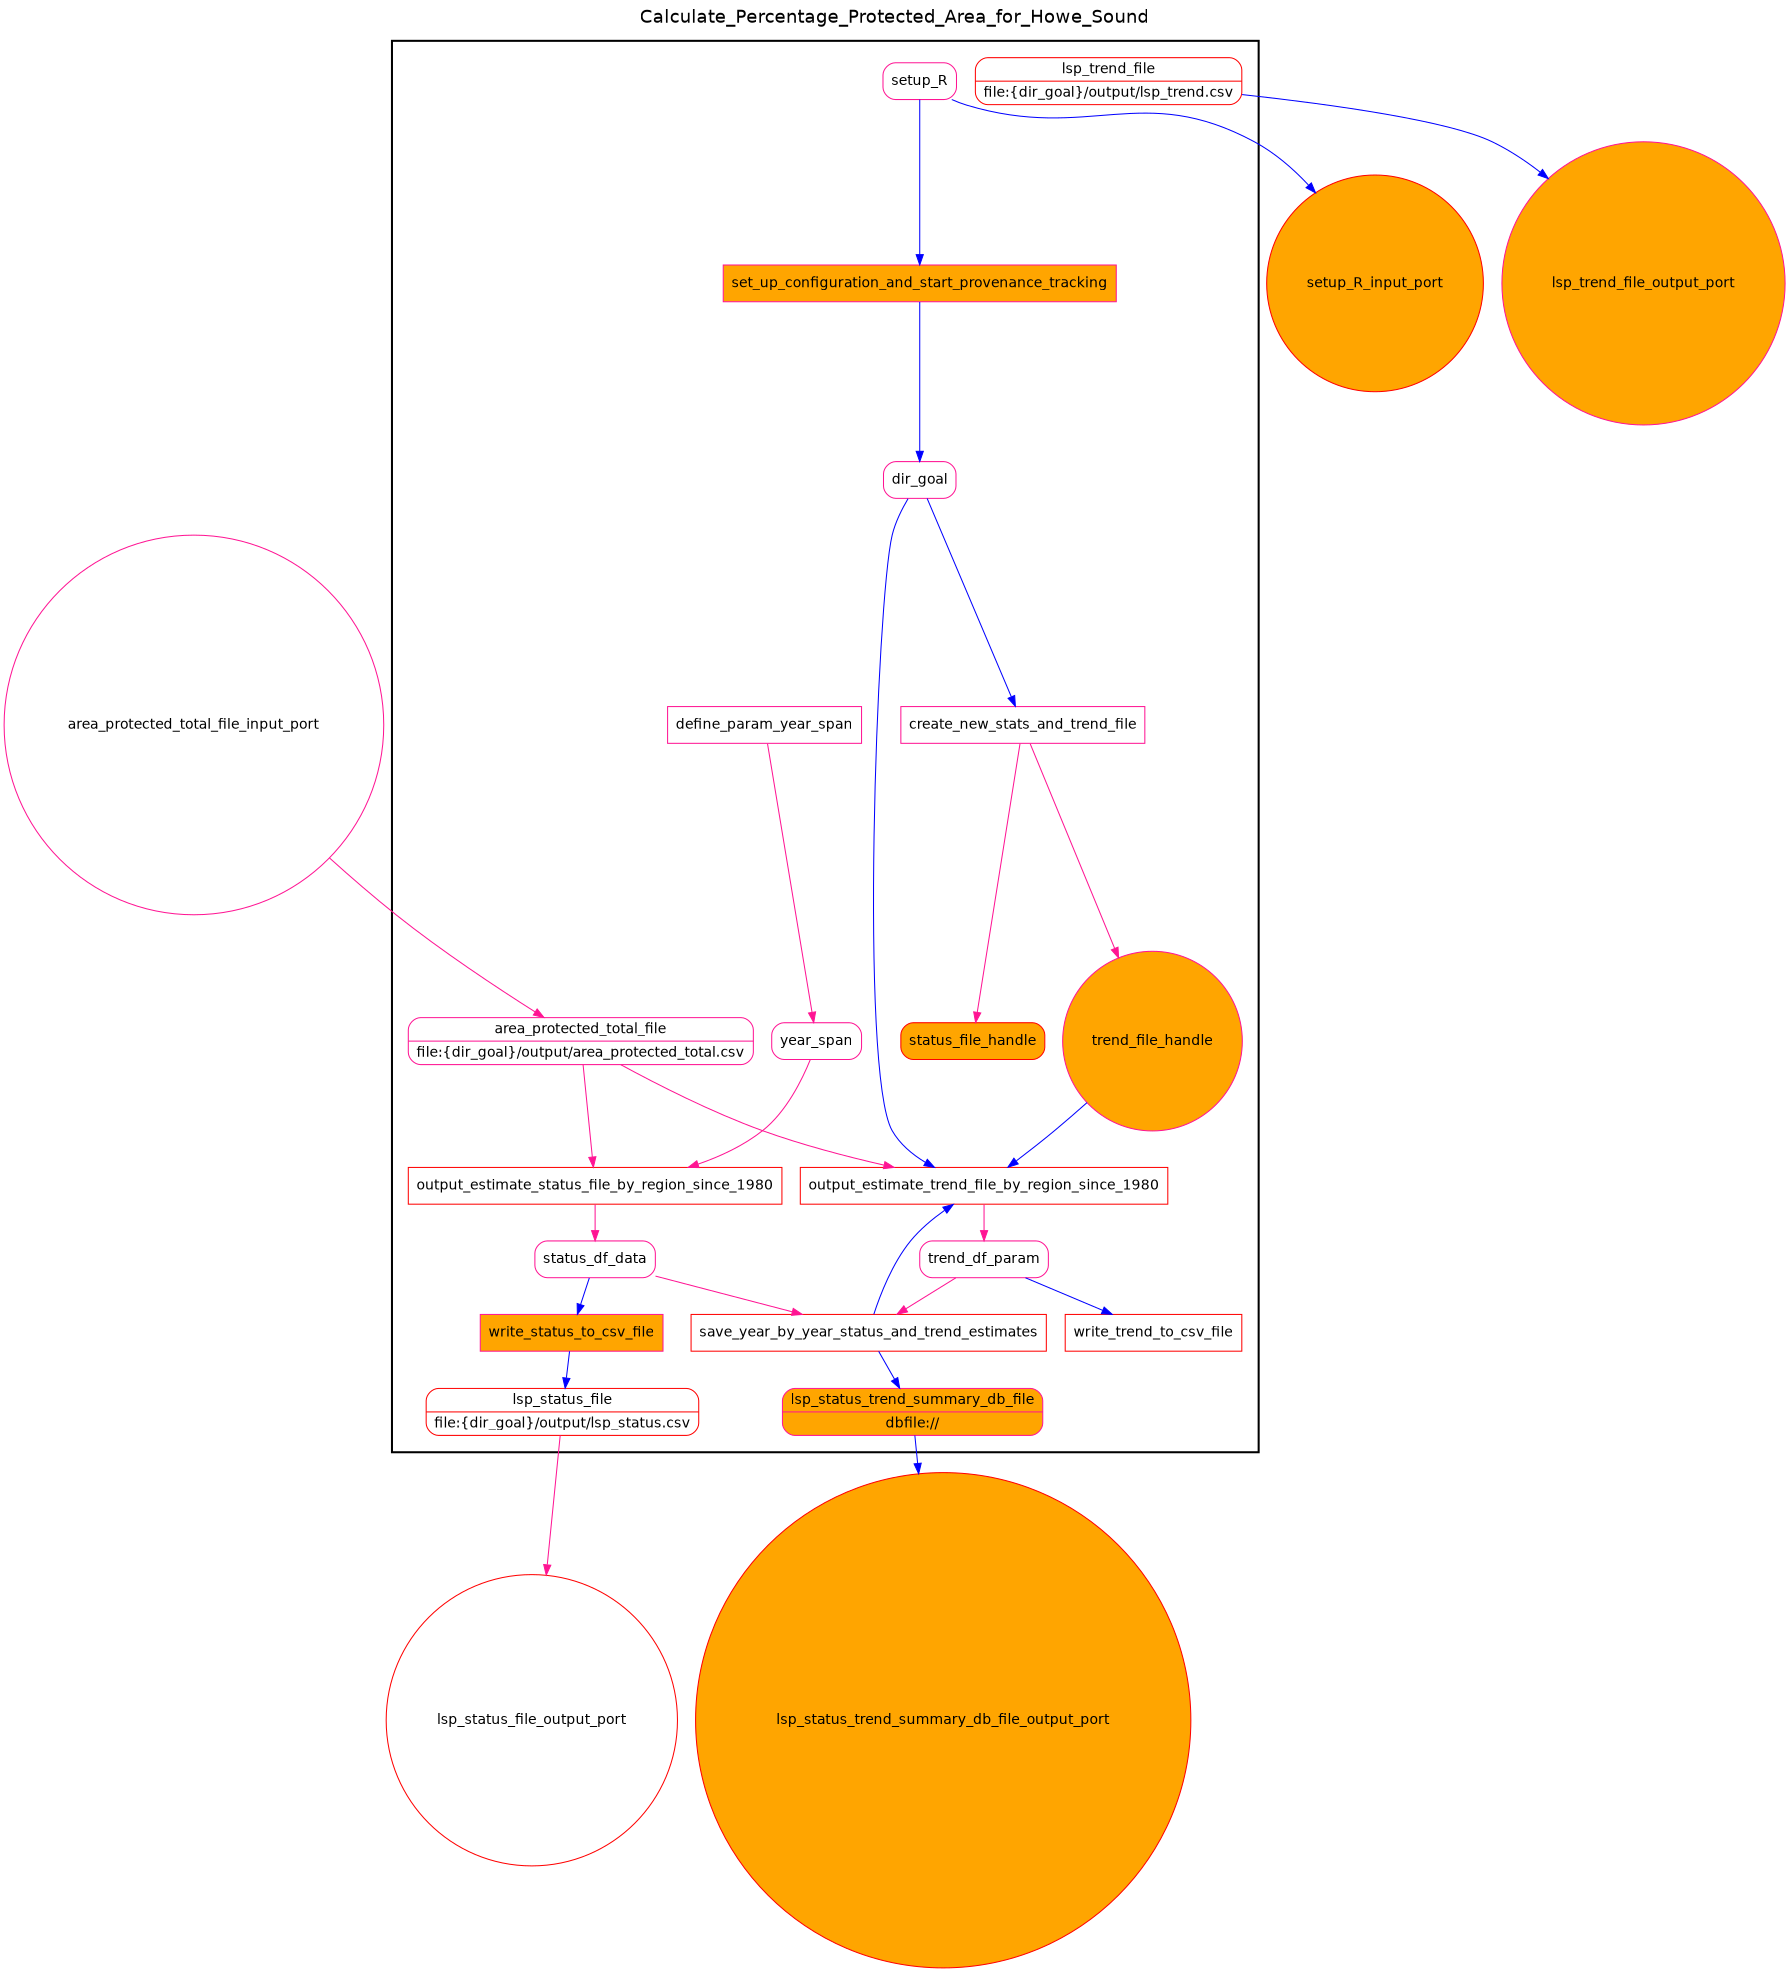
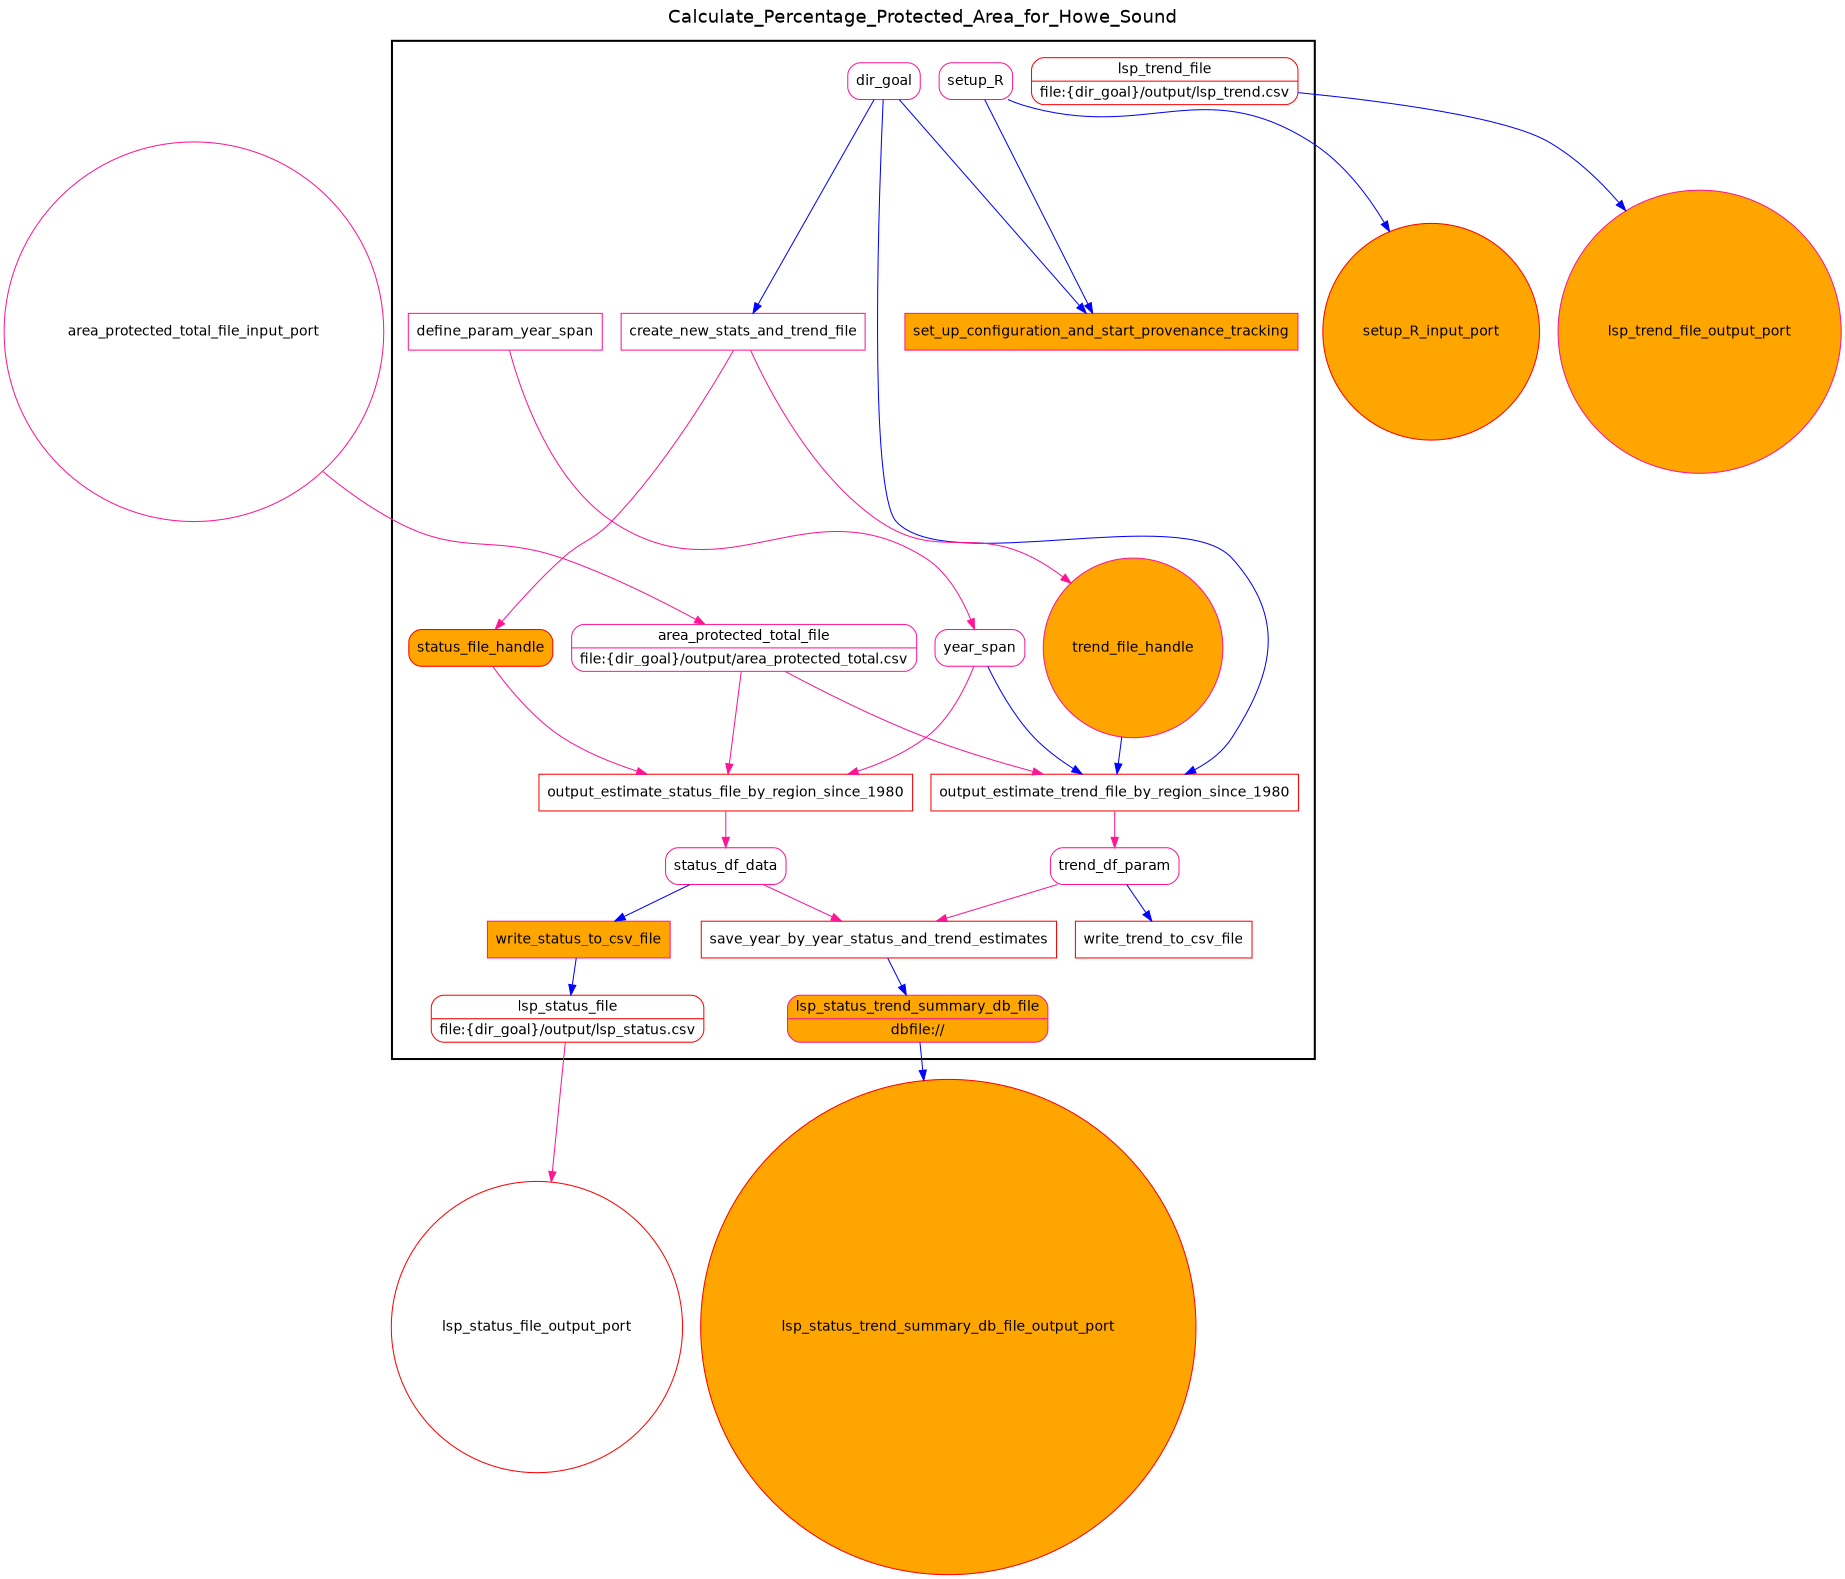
(920, 377) -> (989, 203)
none -> (555, 732)
(900, 1256) -> (1023, 724)
